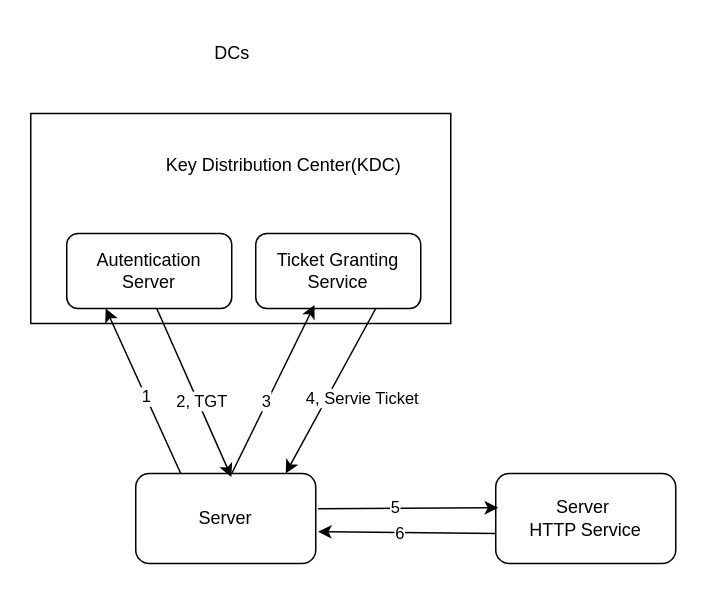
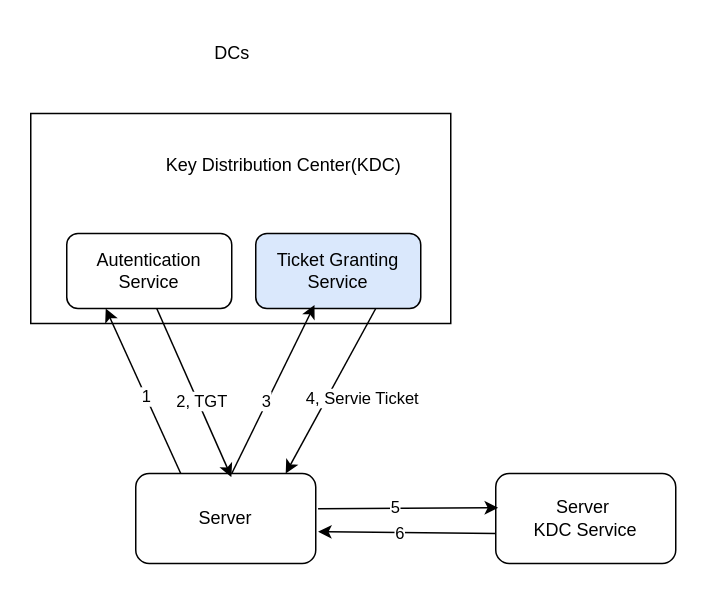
(149, 271) -> (149, 271)
(338, 271) -> (338, 271)
(586, 518) -> (586, 518)
